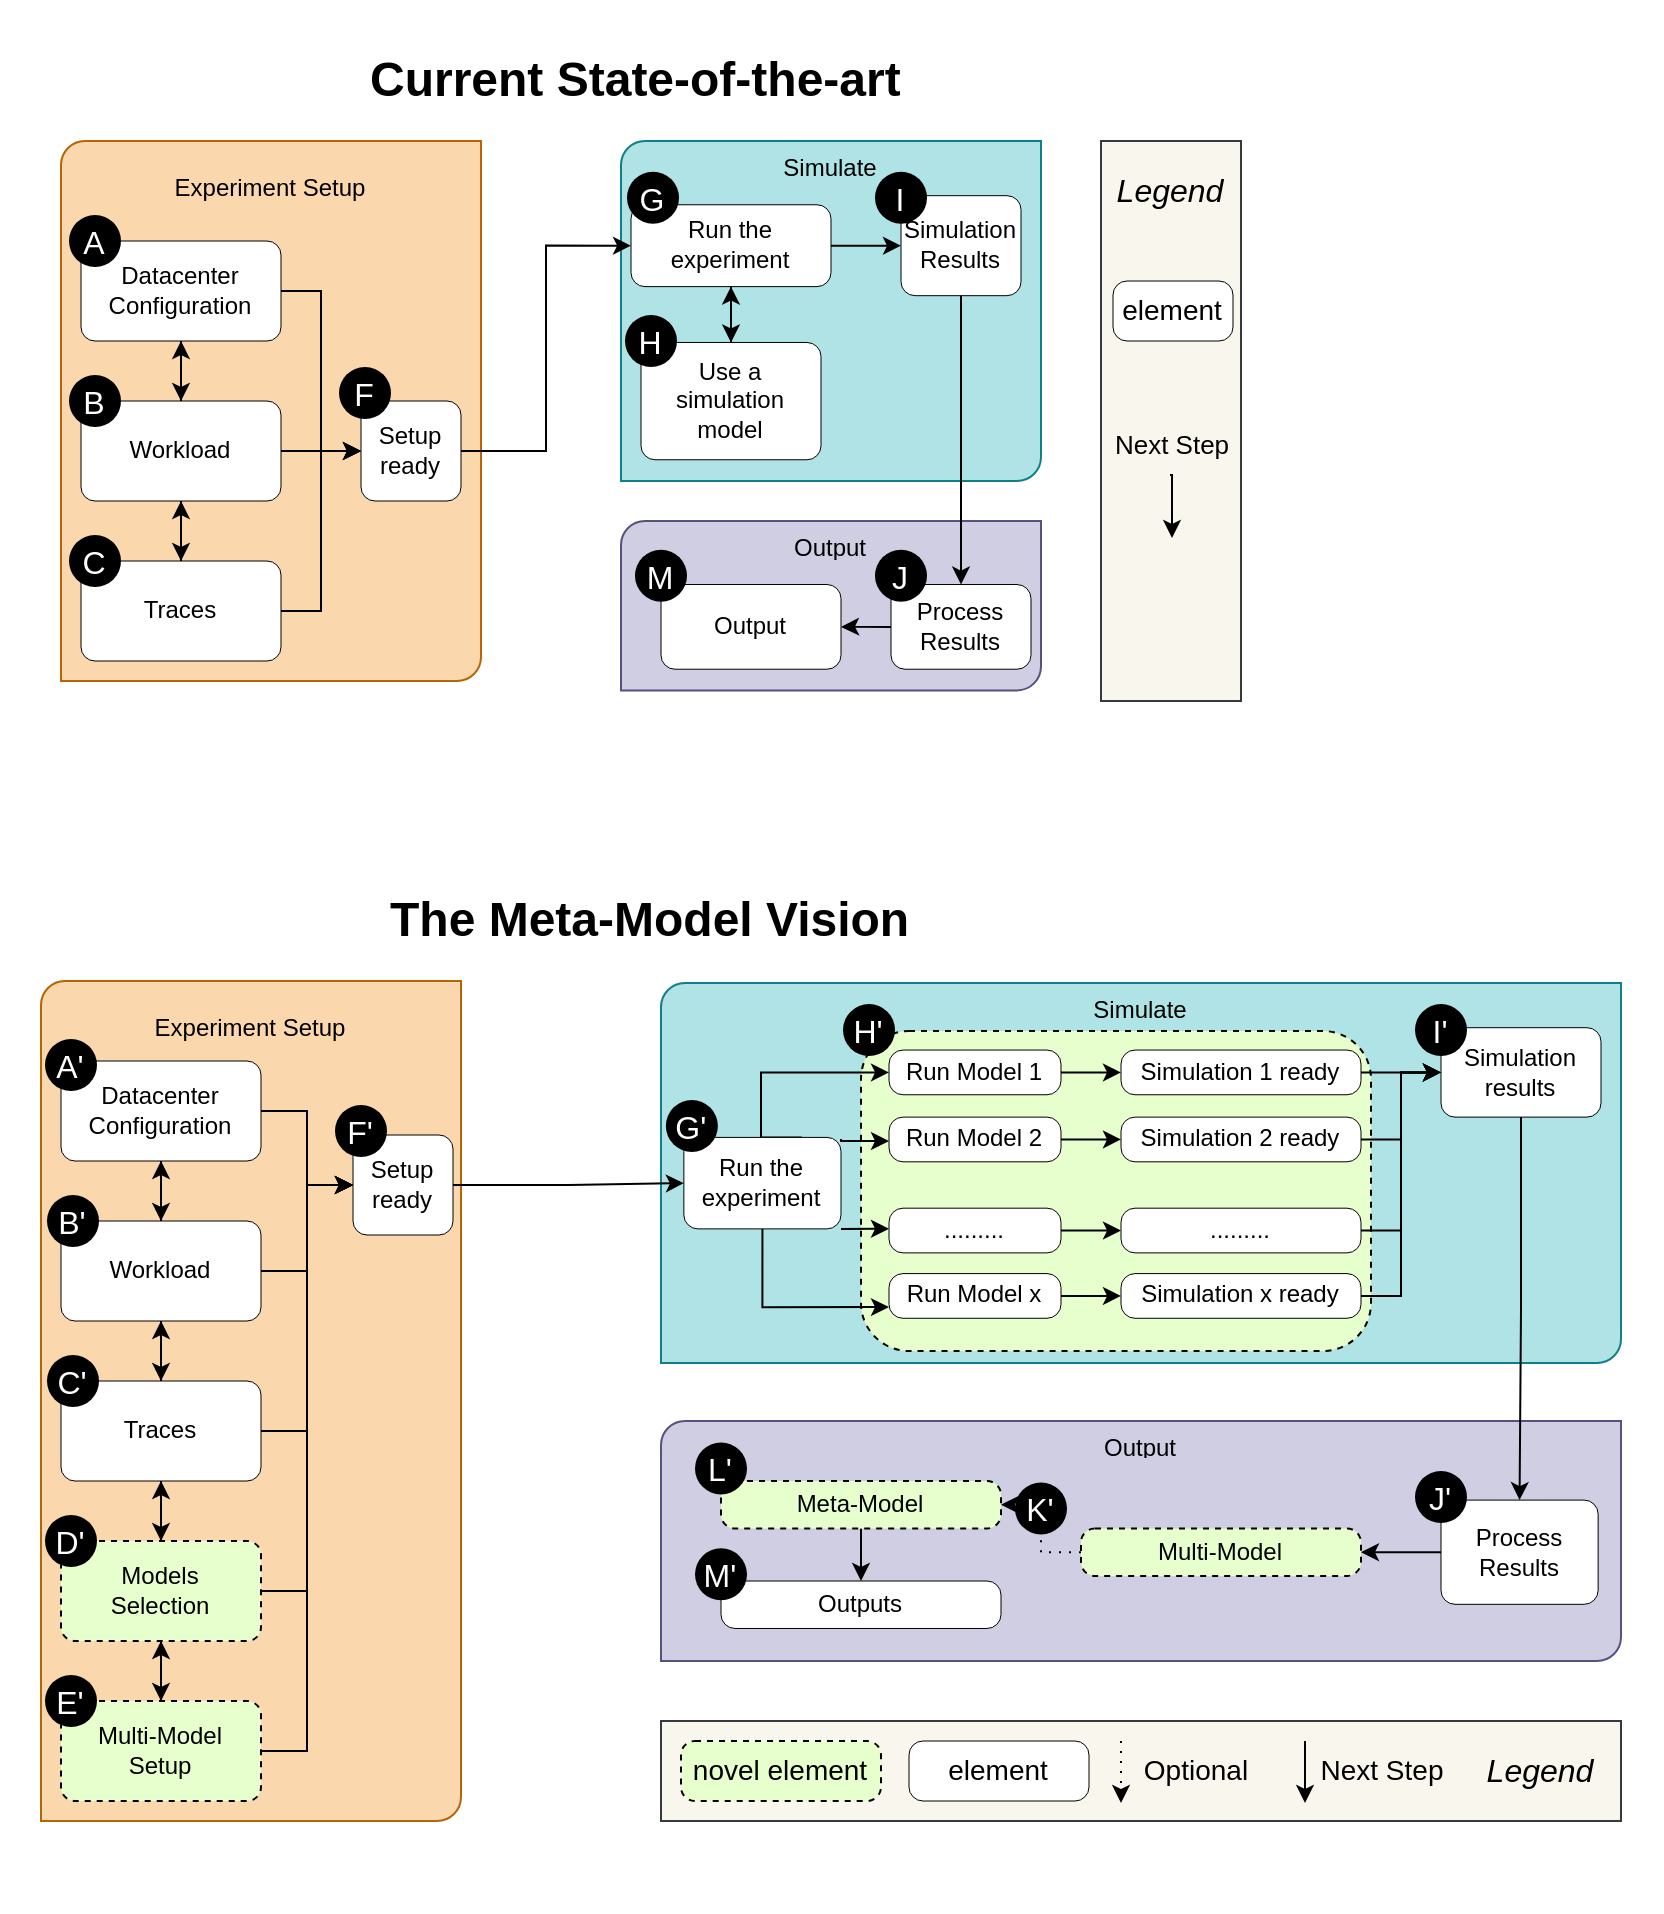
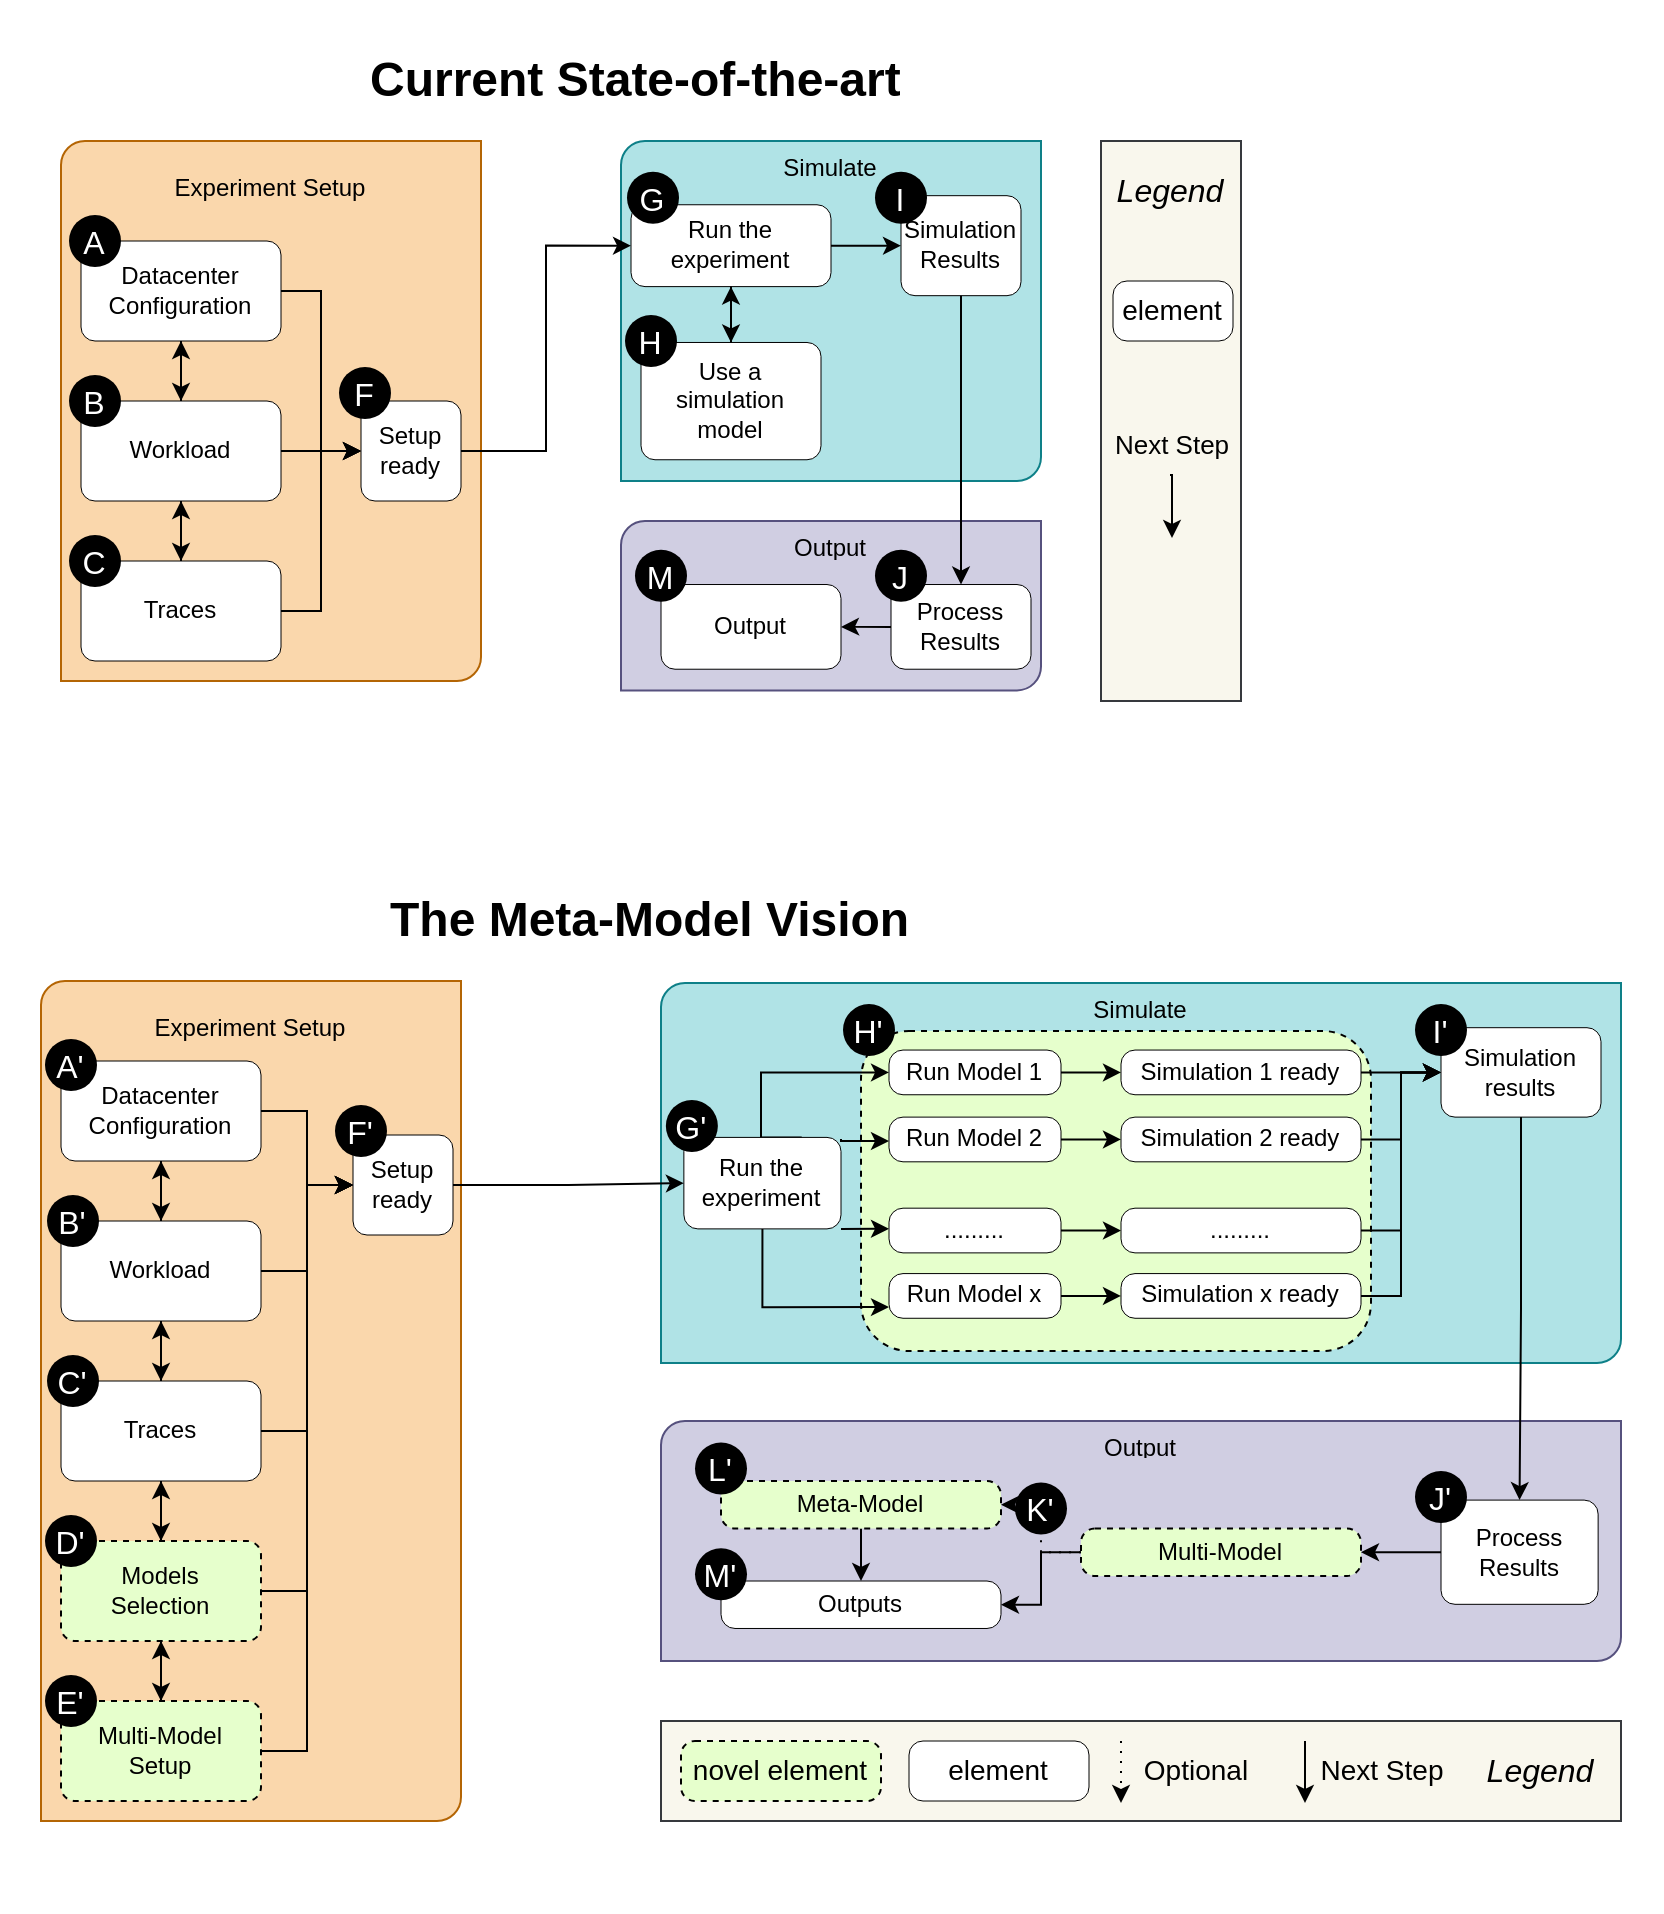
none -> (1041, 1594)
